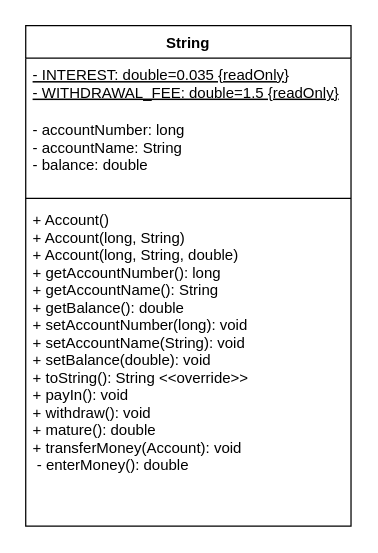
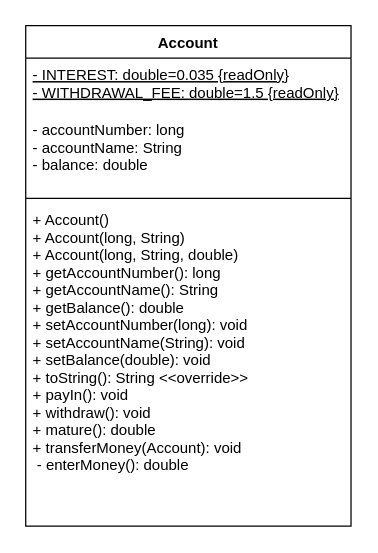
(188, 43) -> (188, 43)
